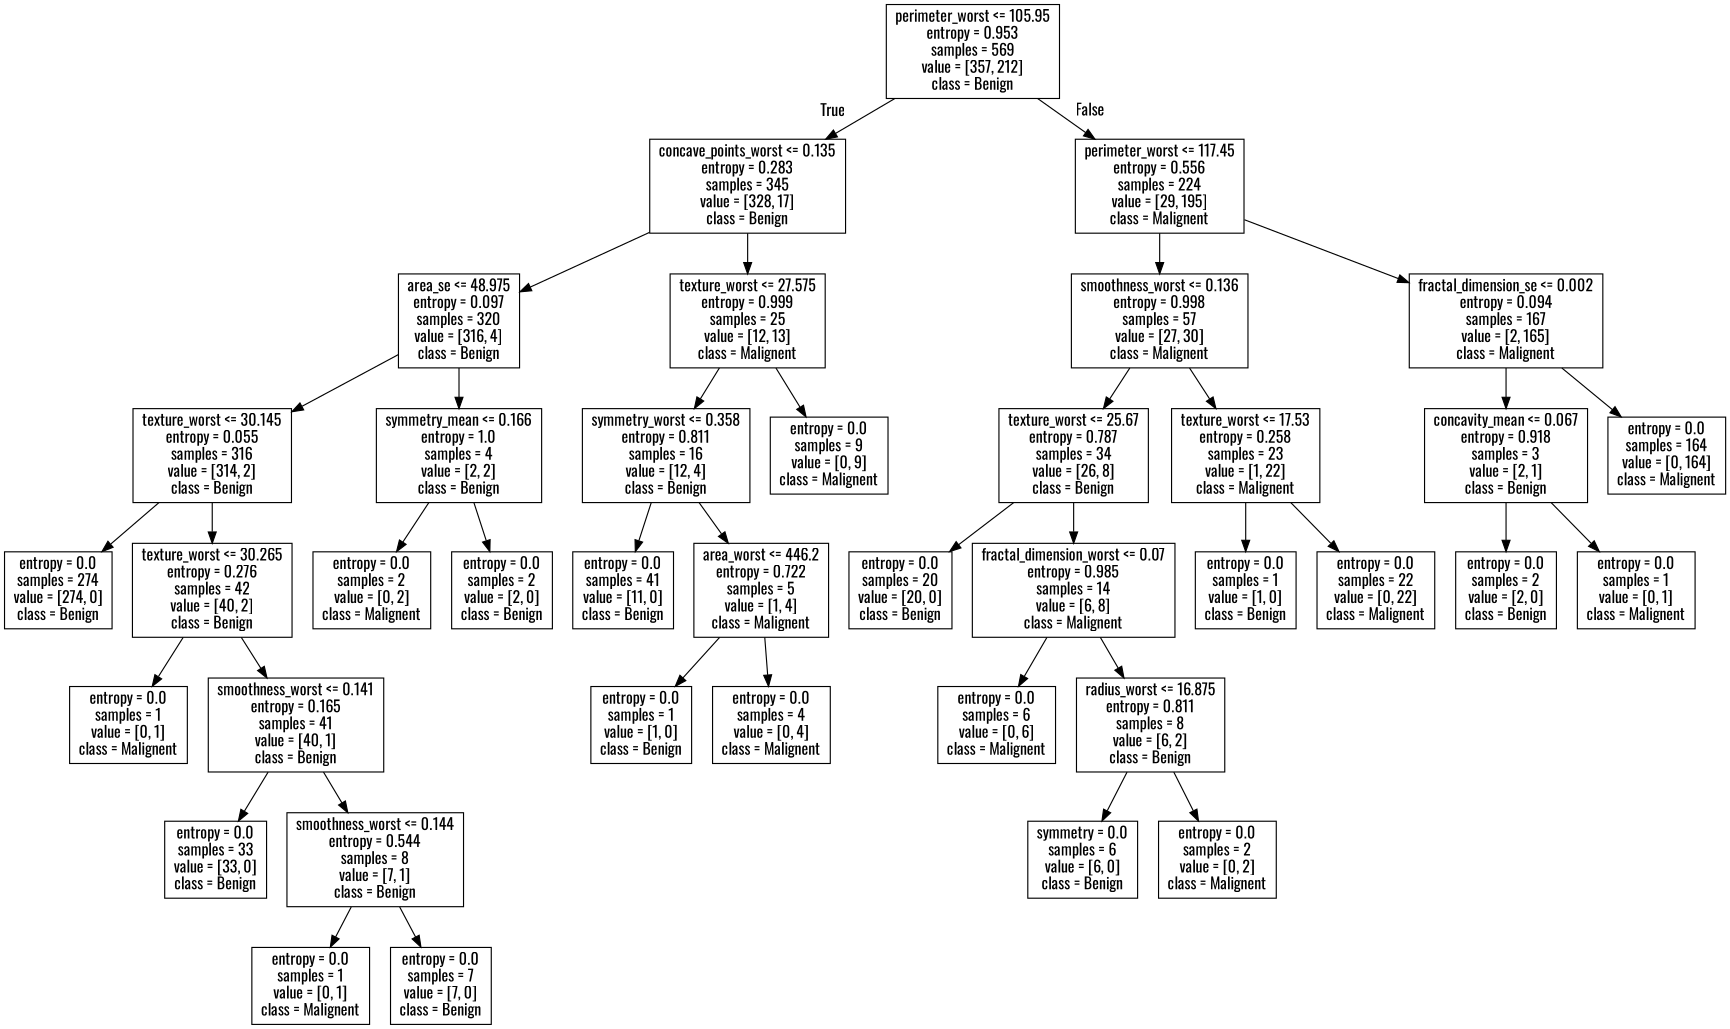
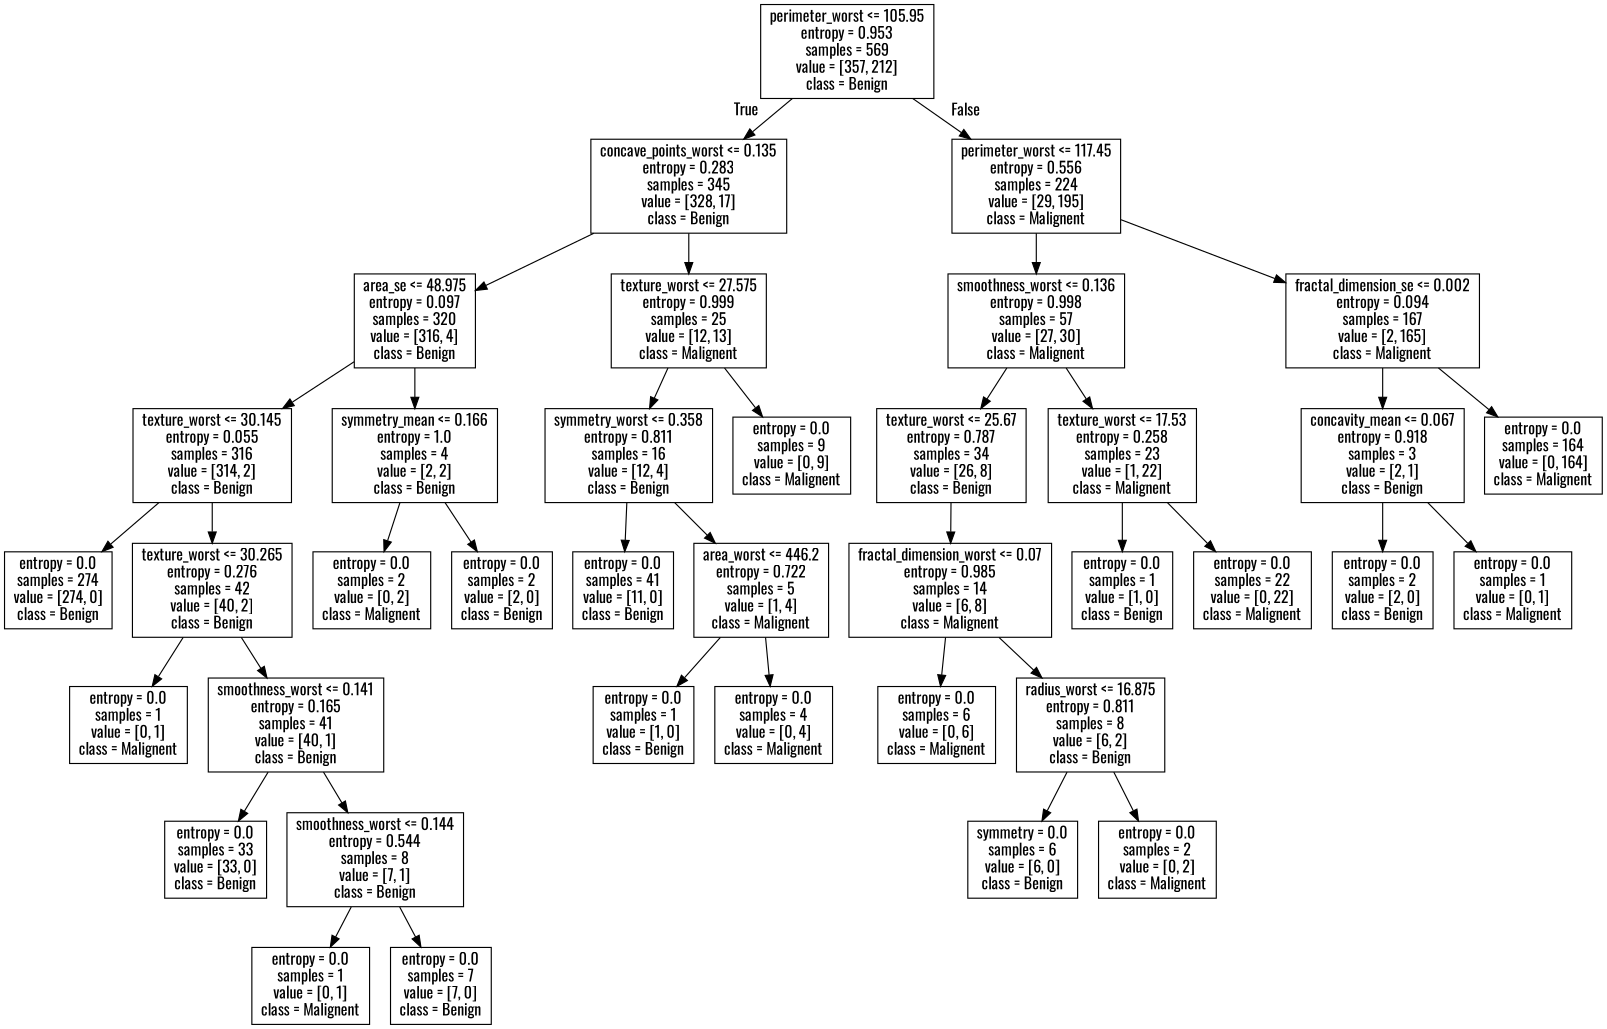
(900, 590) -> none
